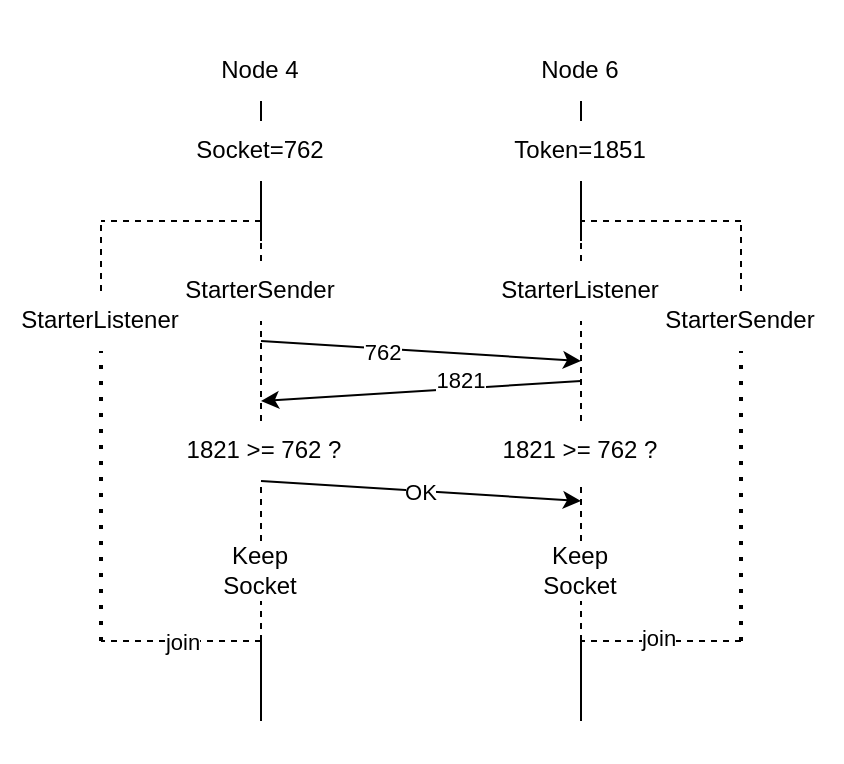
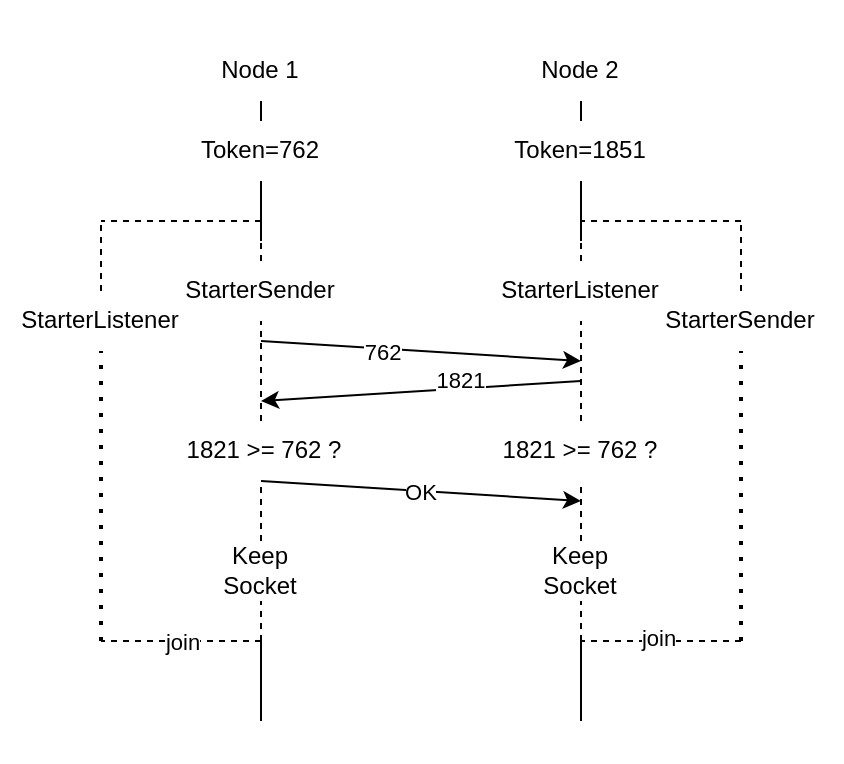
(261, 71) -> (261, 71)
(581, 71) -> (581, 71)
(261, 151) -> (261, 151)
